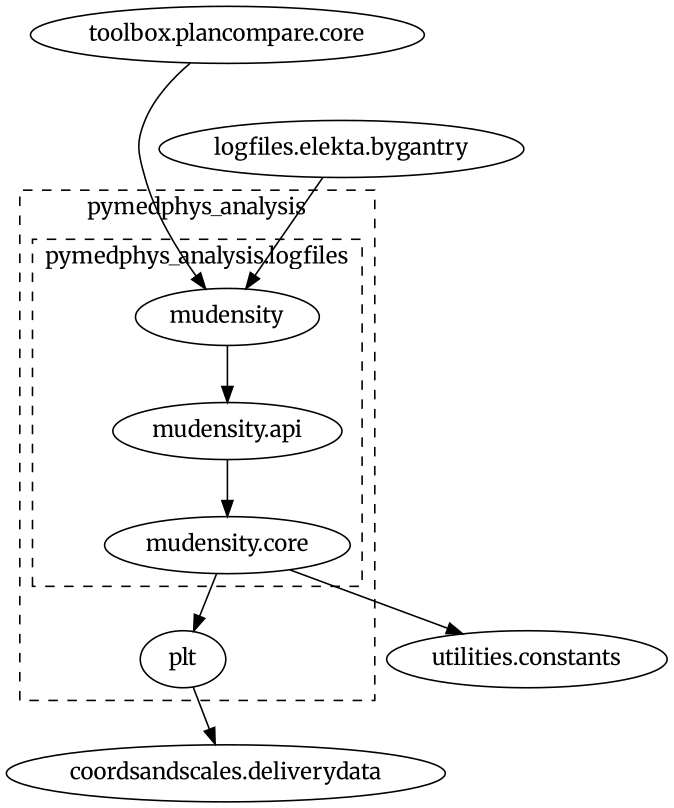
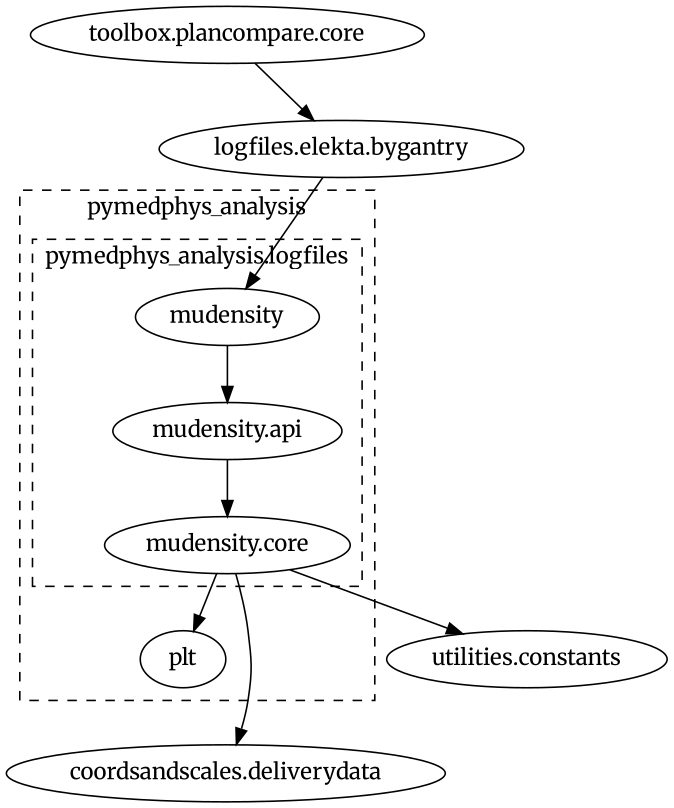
(142, 168) -> (279, 86)
(202, 710) -> (250, 651)
